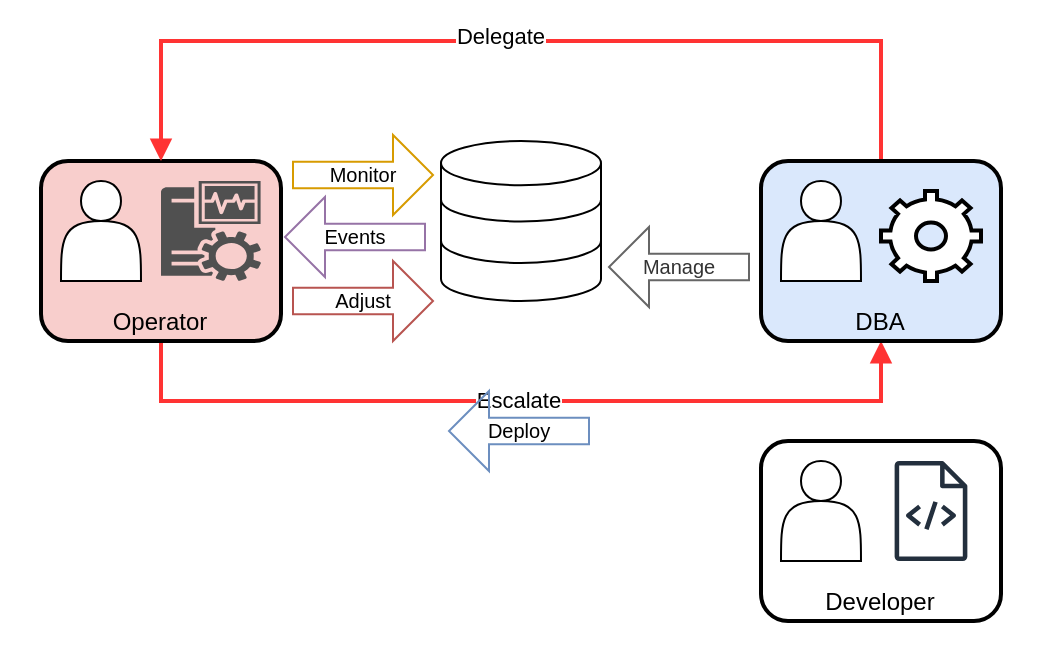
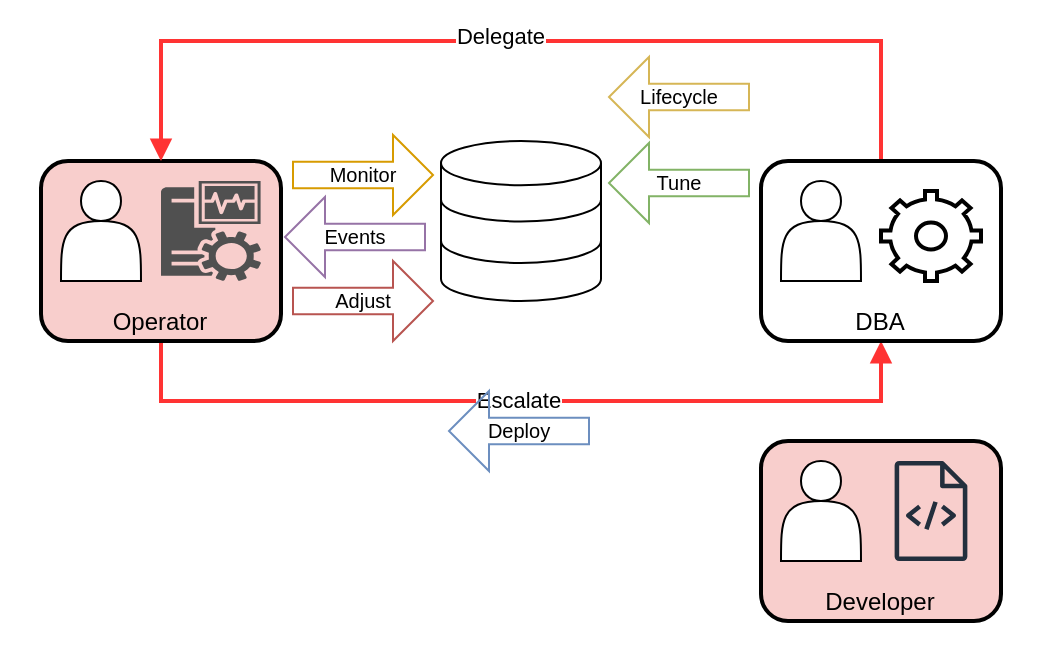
none -> (679, 97)
none -> (679, 183)
(679, 267) -> none
(881, 321) -> (881, 321)
(881, 531) -> (881, 531)
